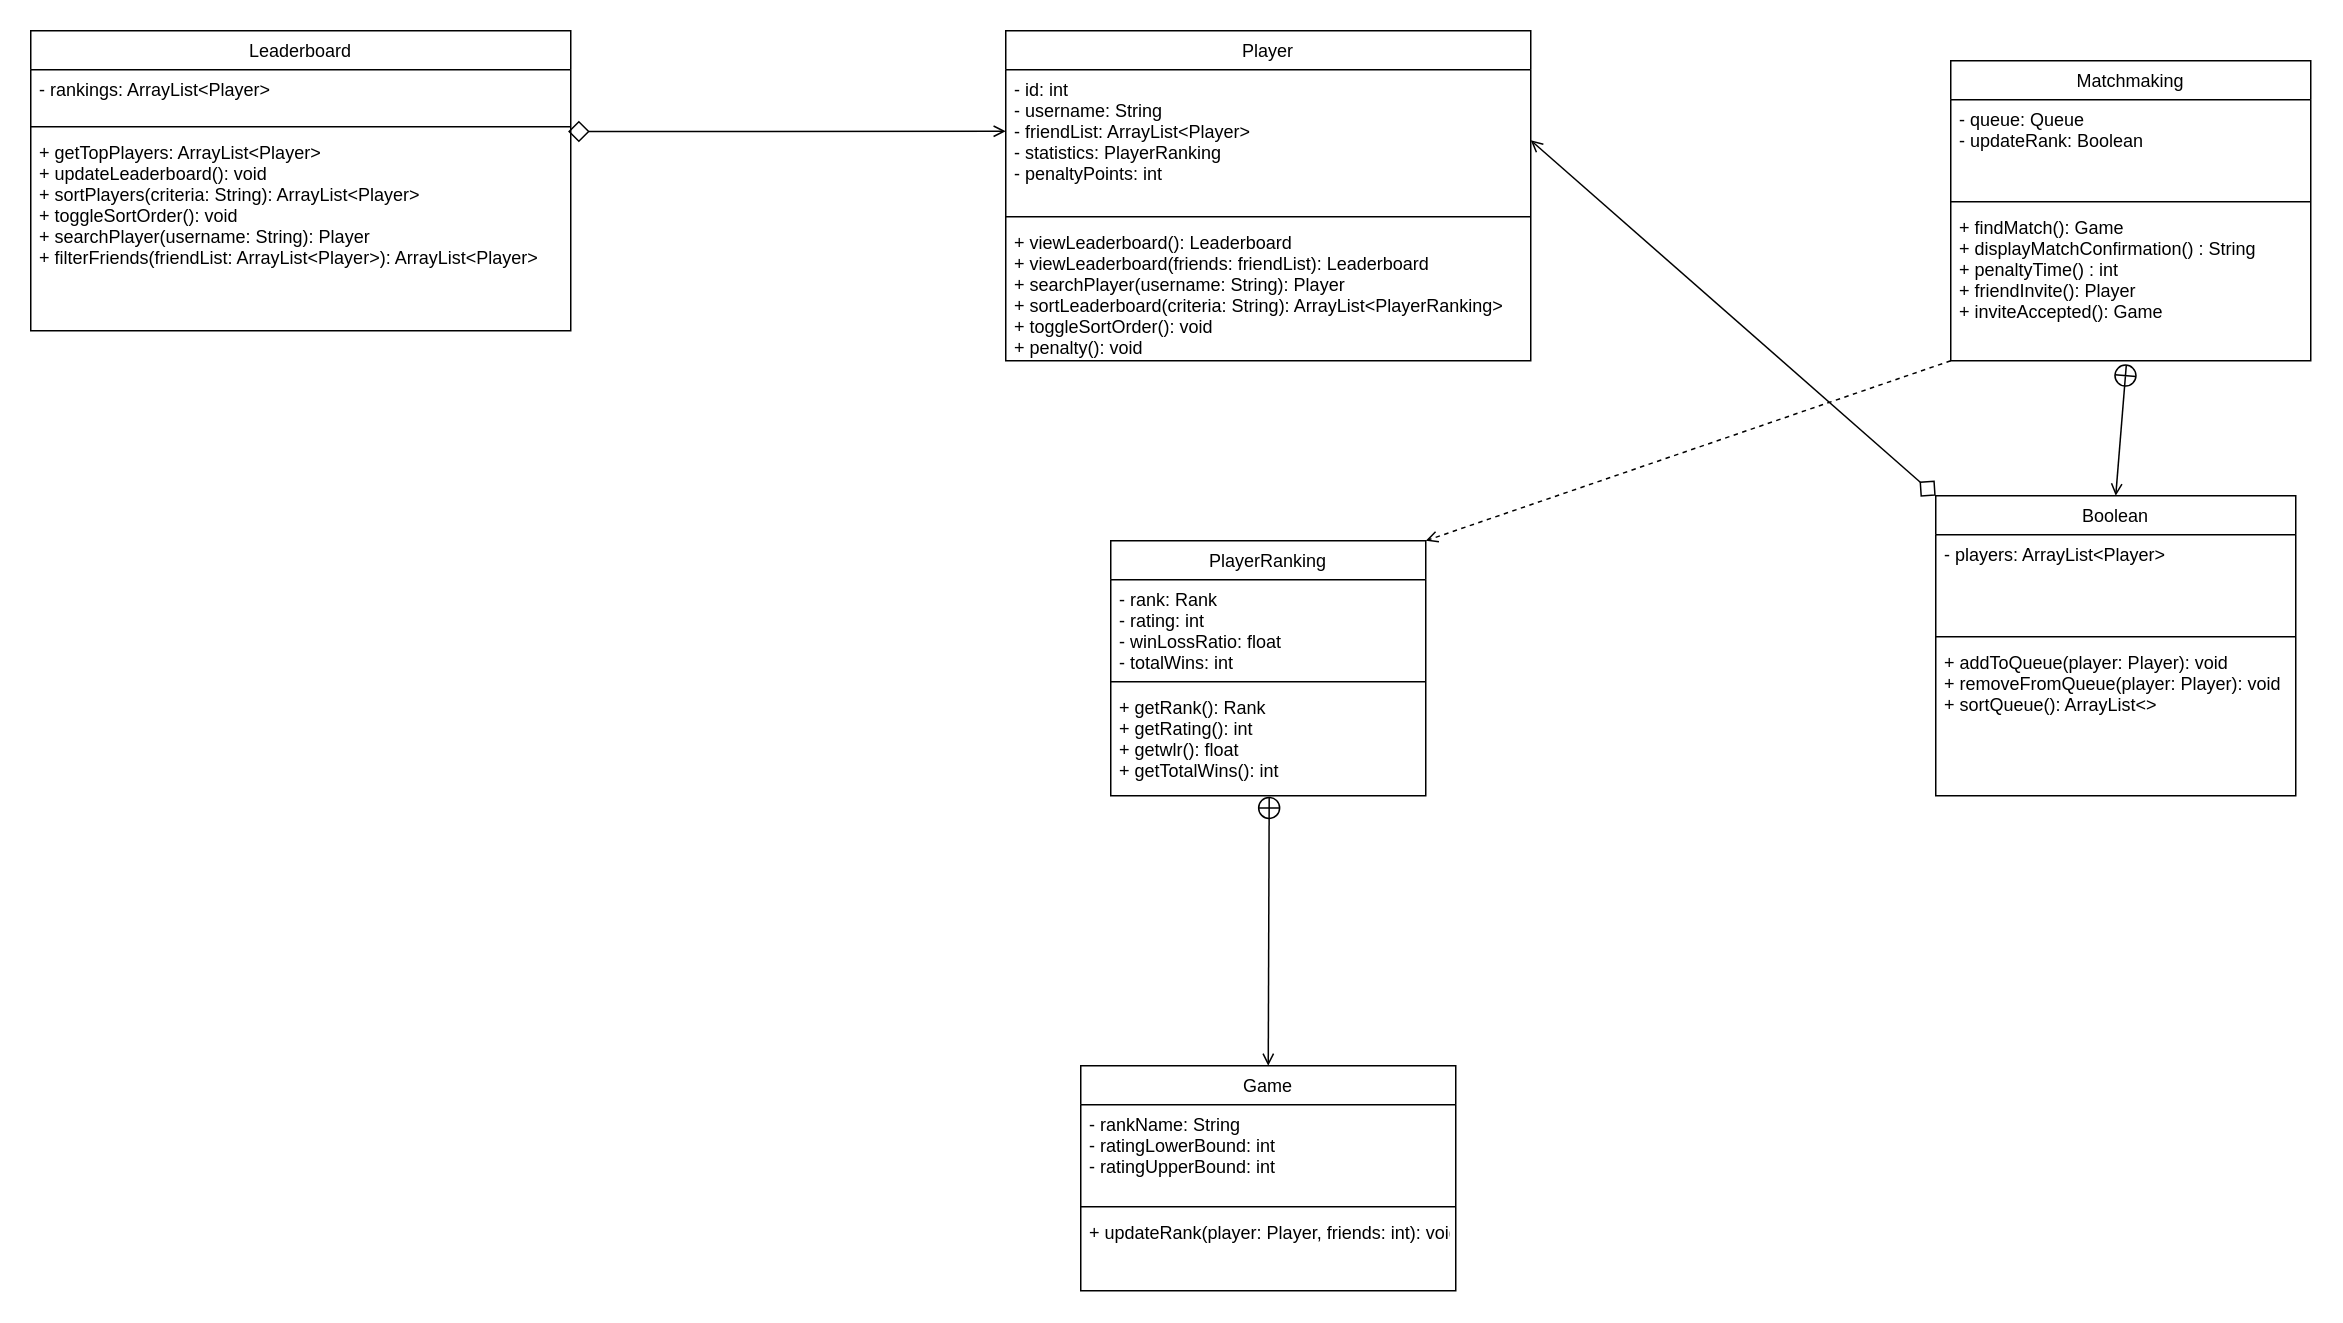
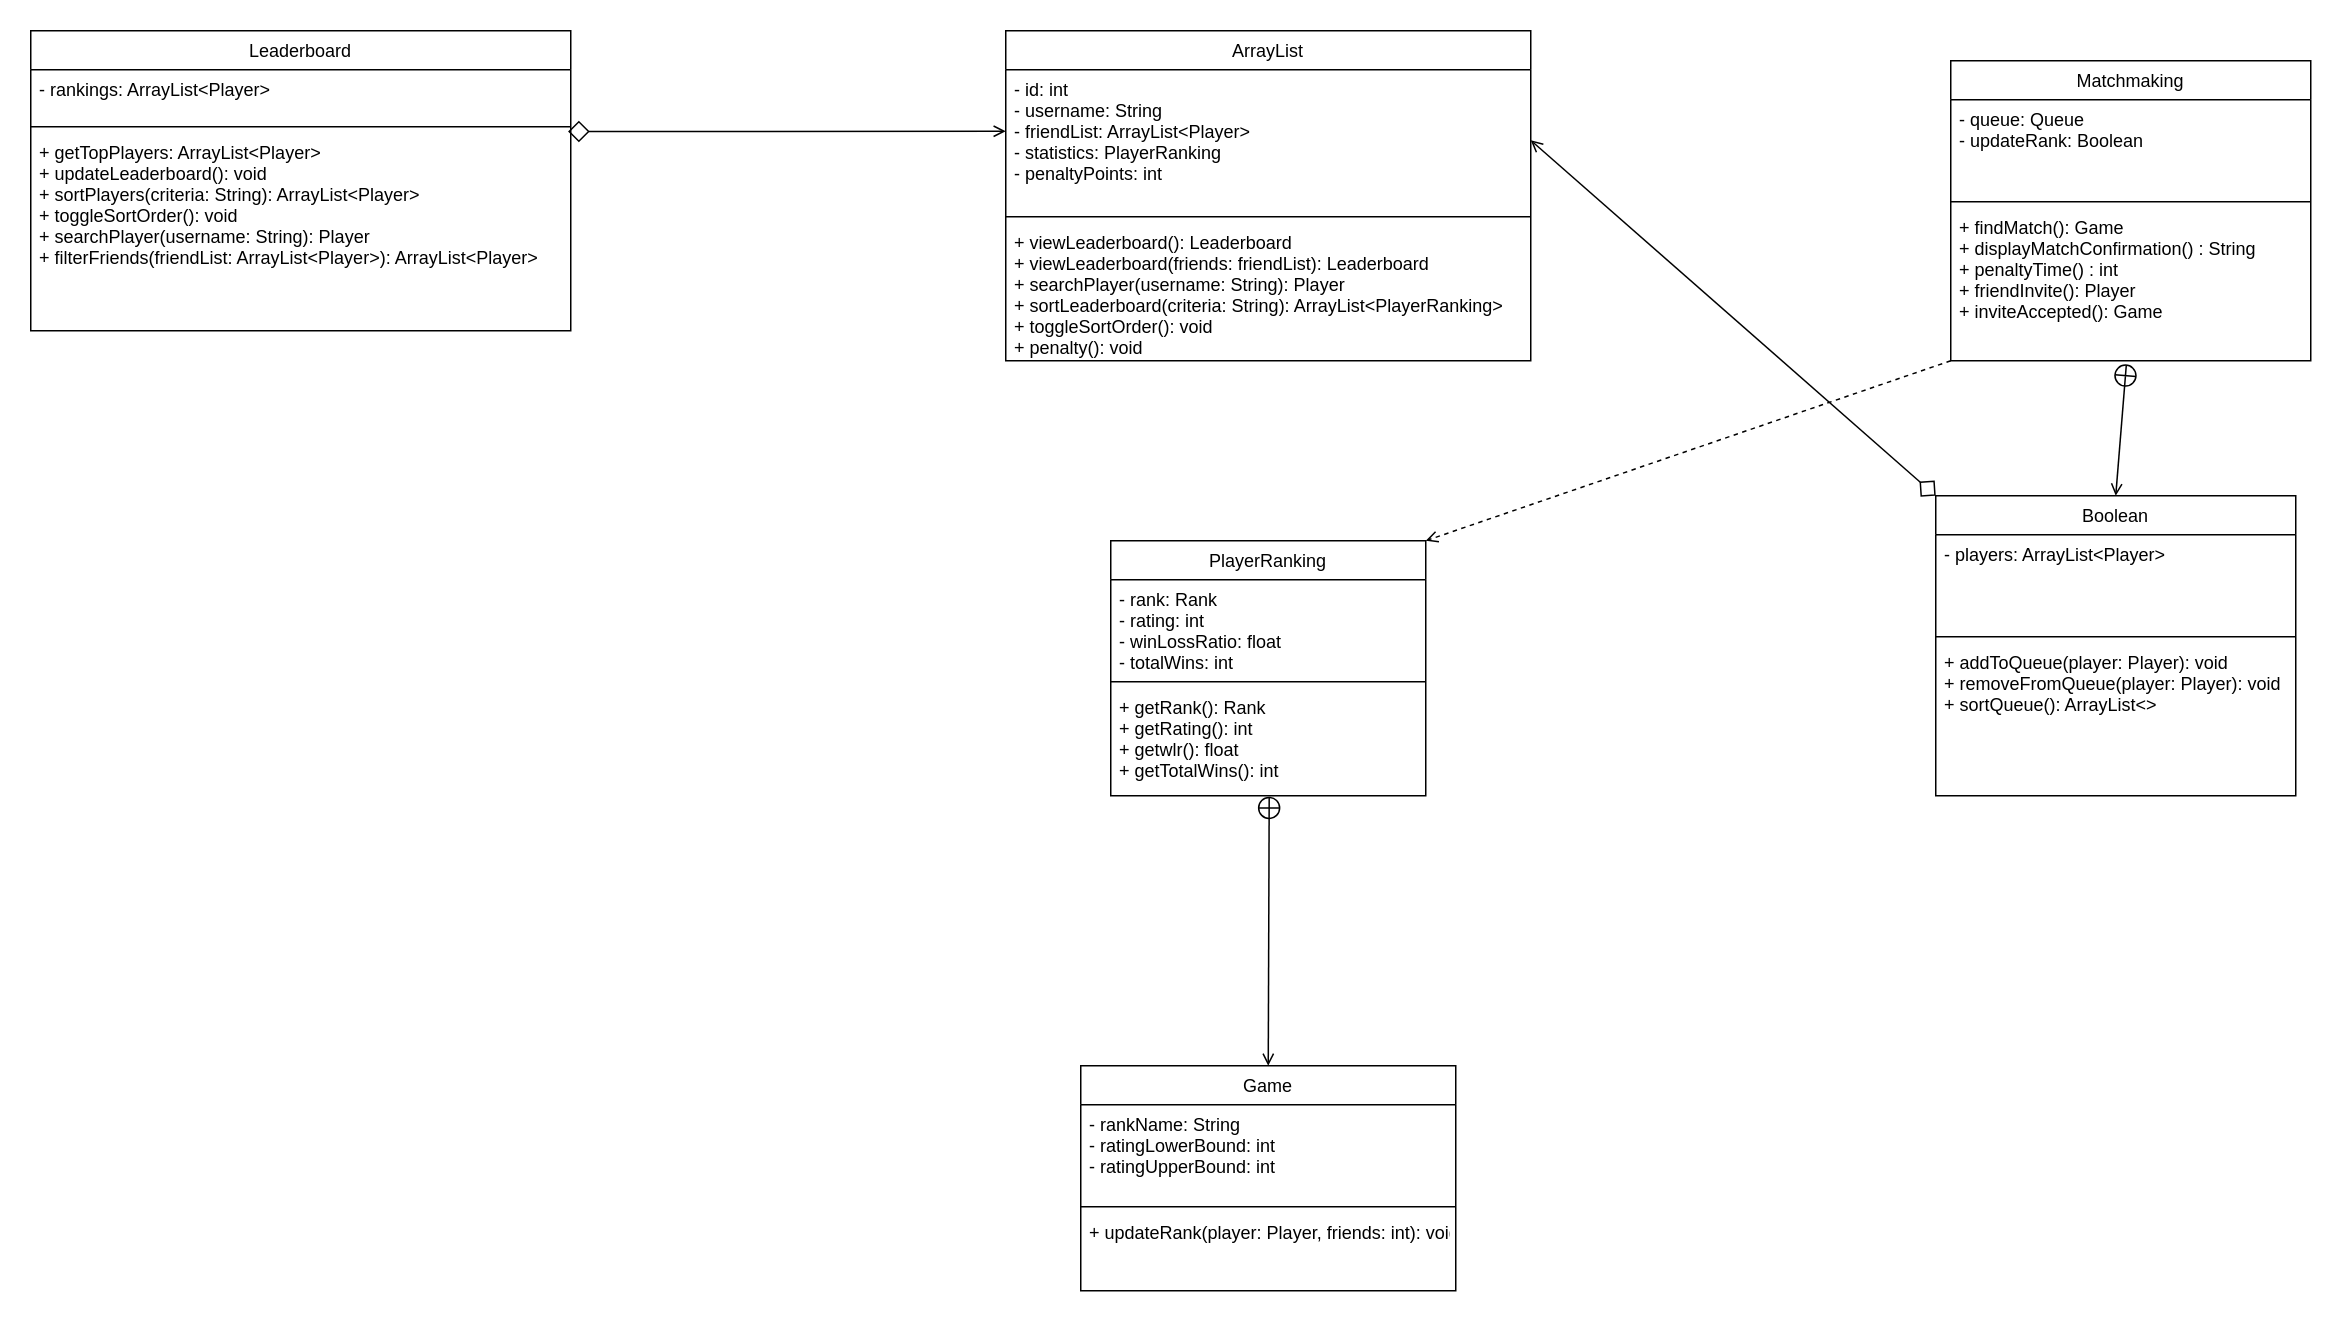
(1268, 51) -> (1268, 51)
